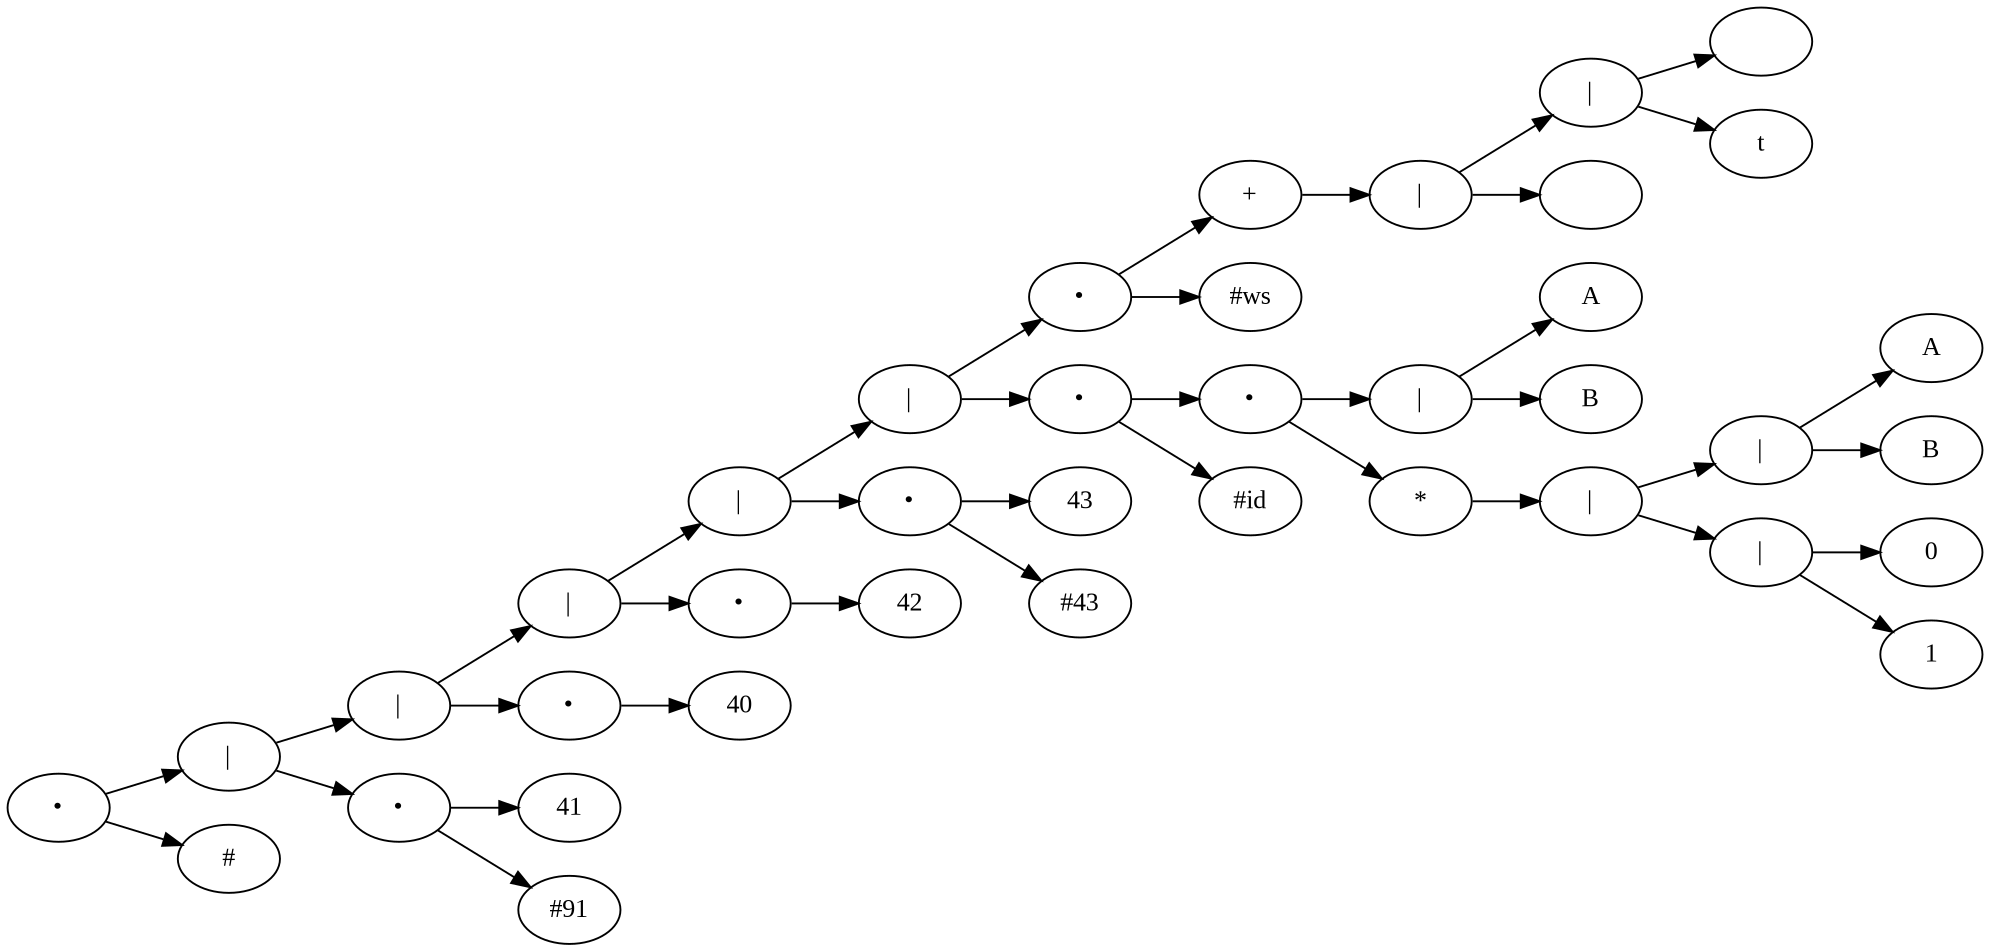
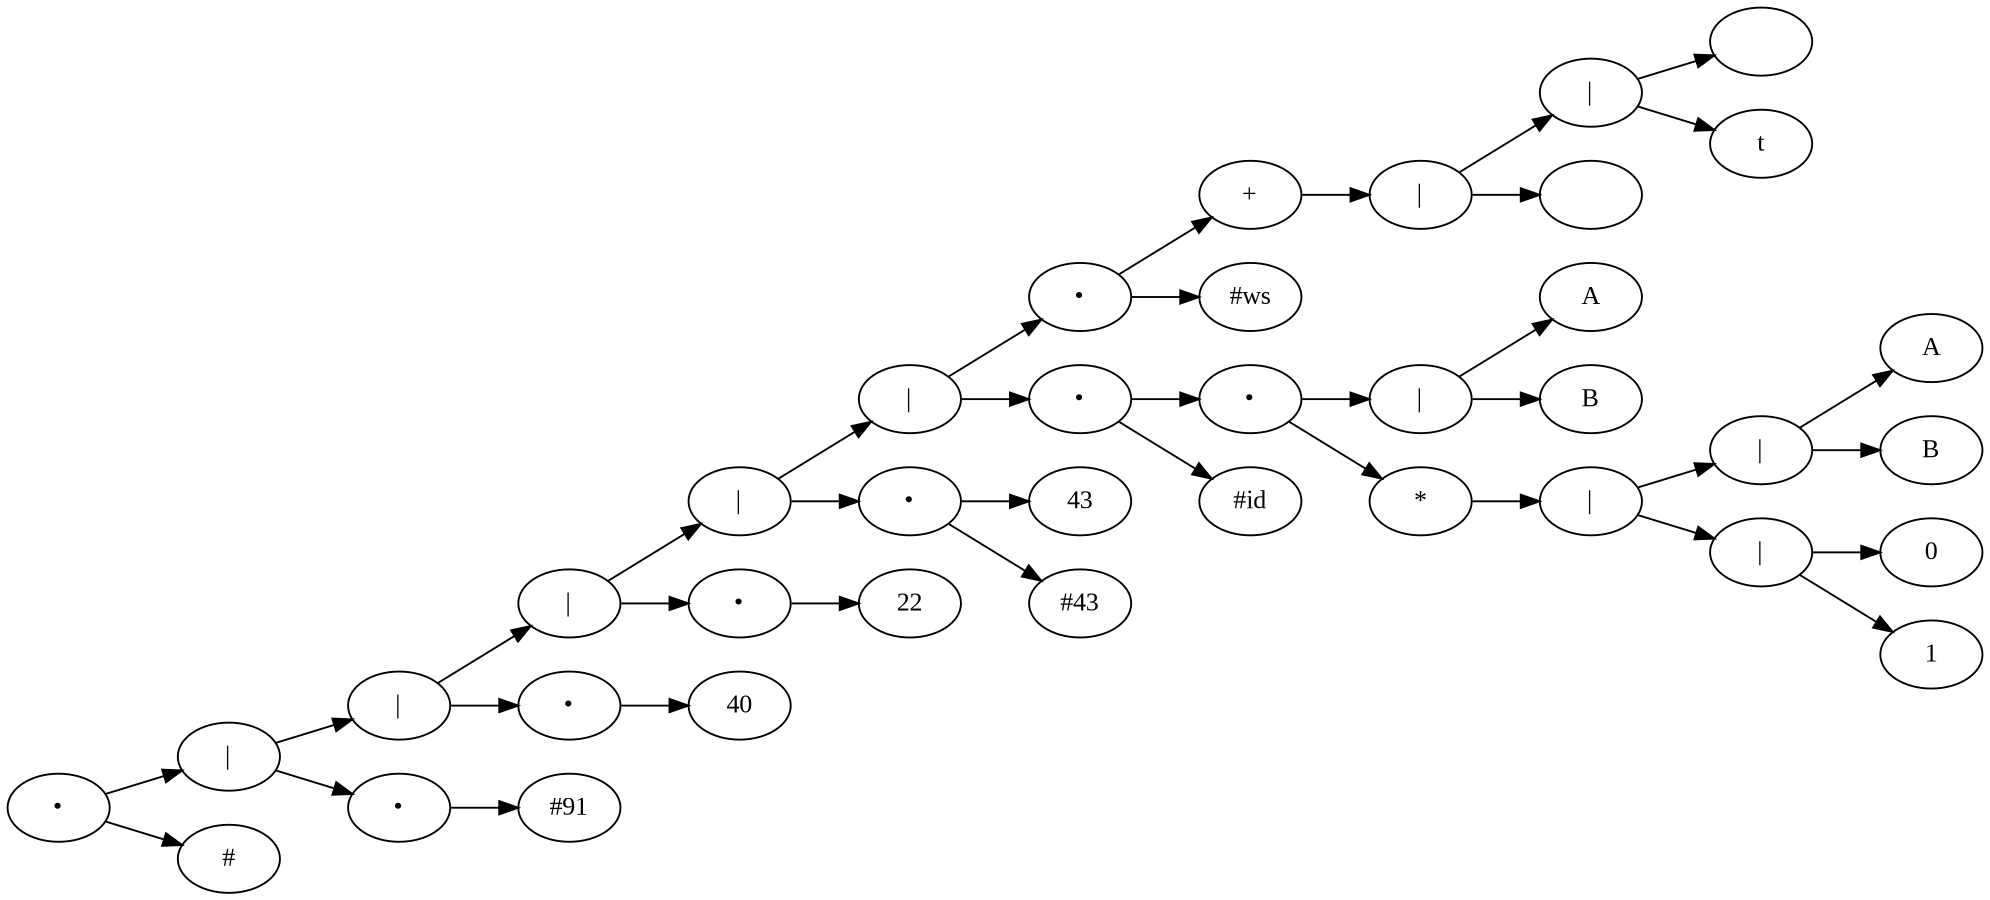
(910, 603) -> (910, 603)
(569, 808) -> none
